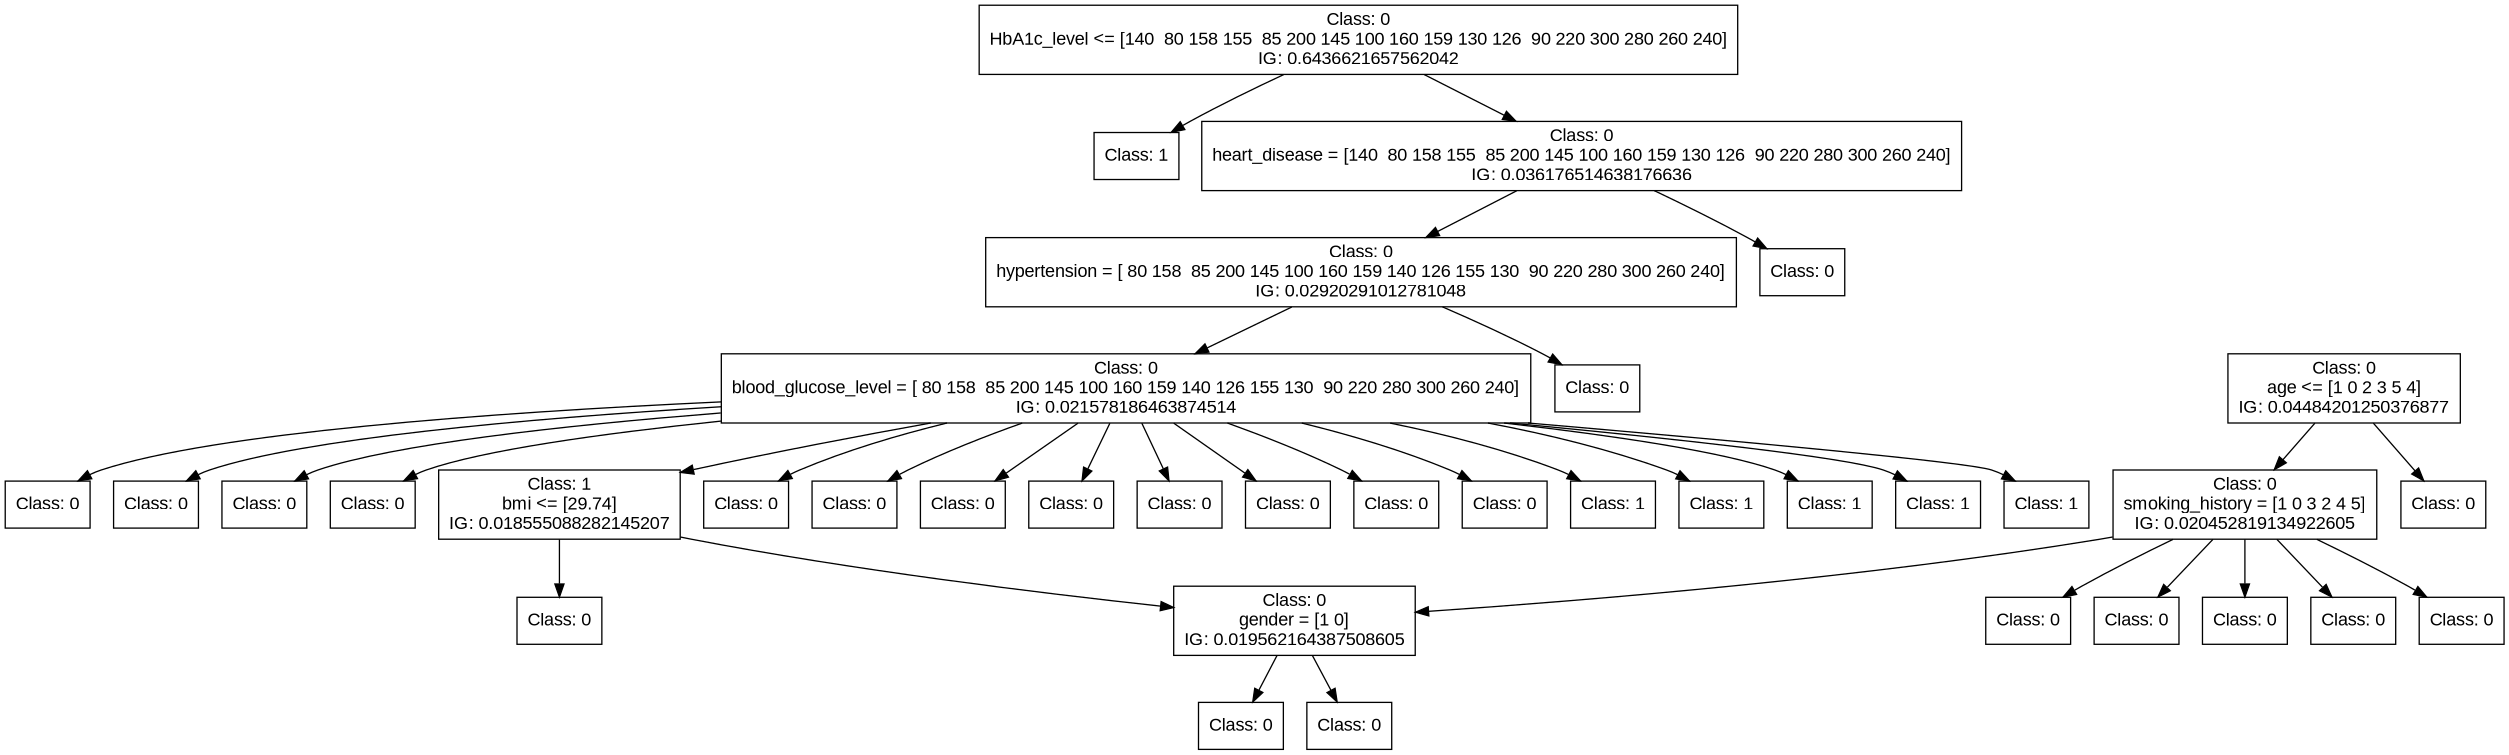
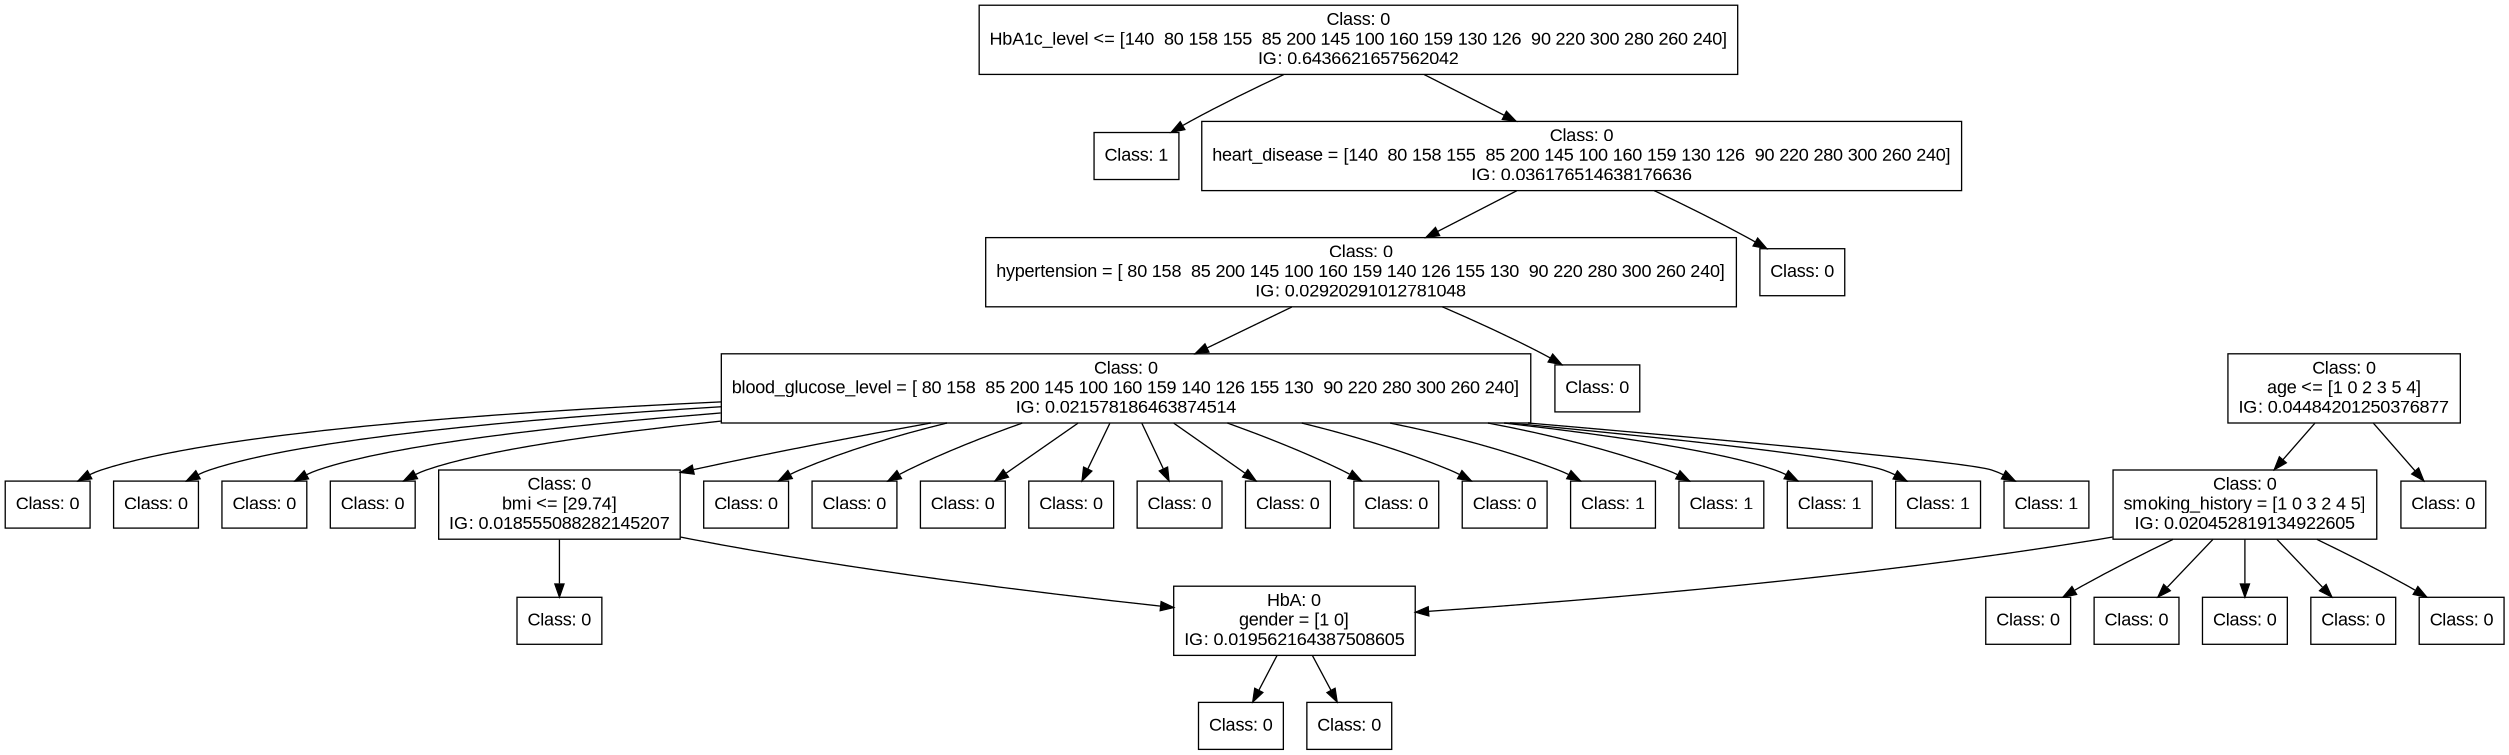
(559, 505) -> (559, 505)
(1294, 621) -> (1294, 621)
